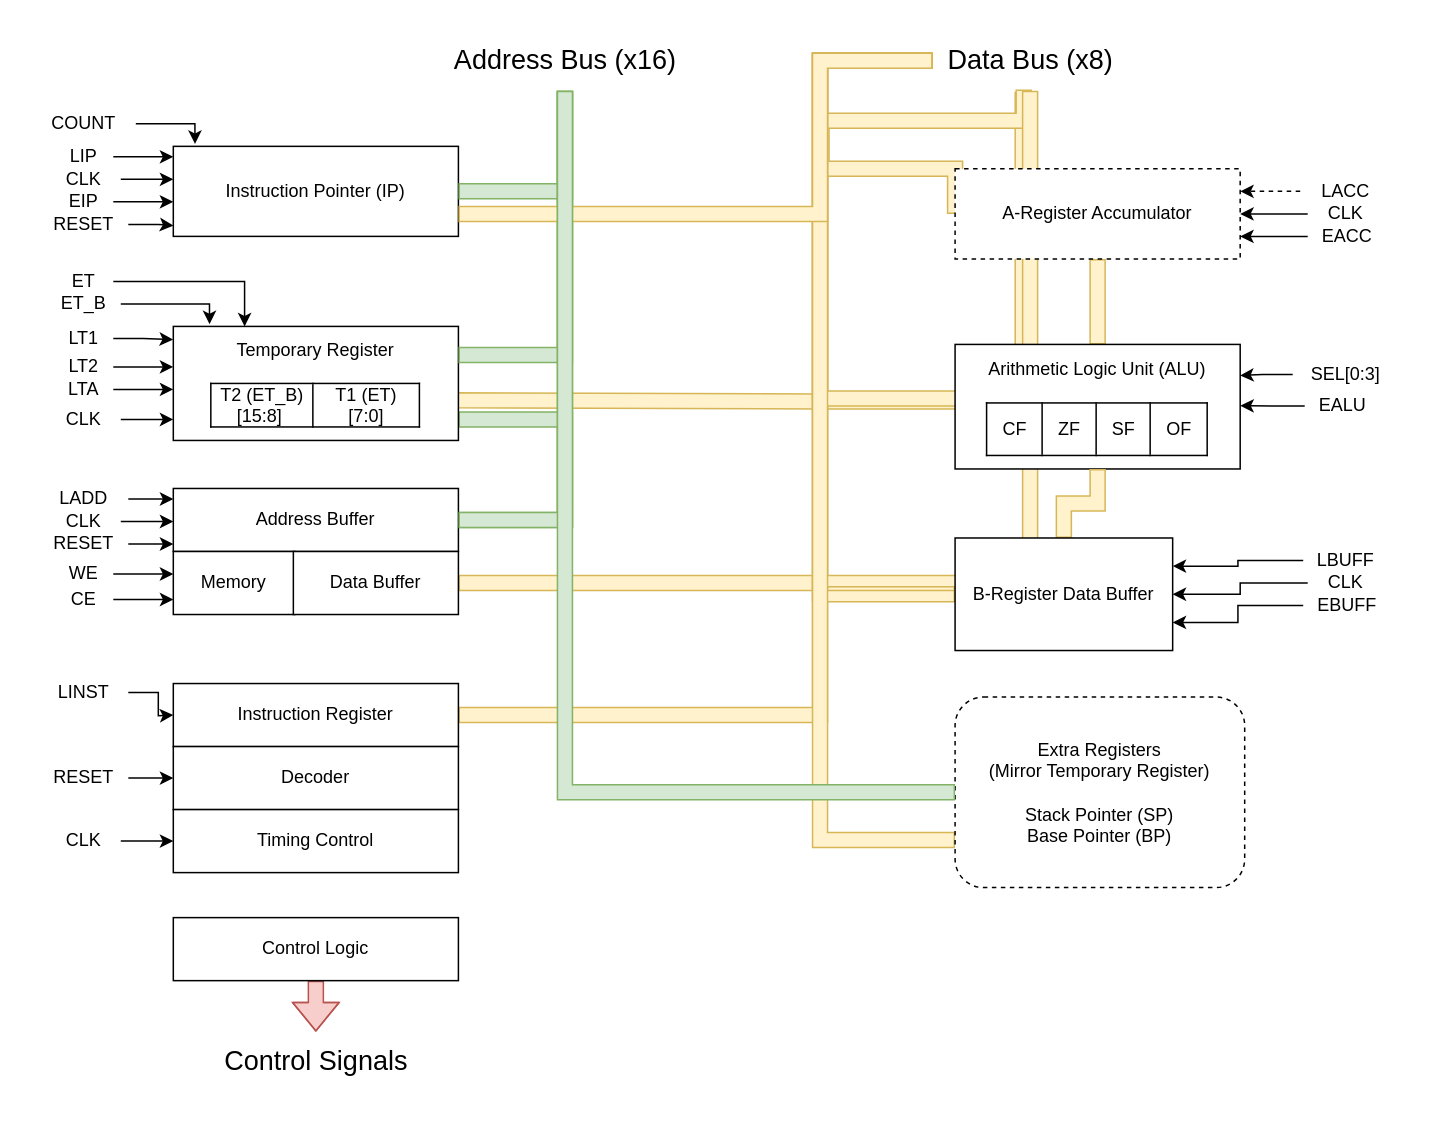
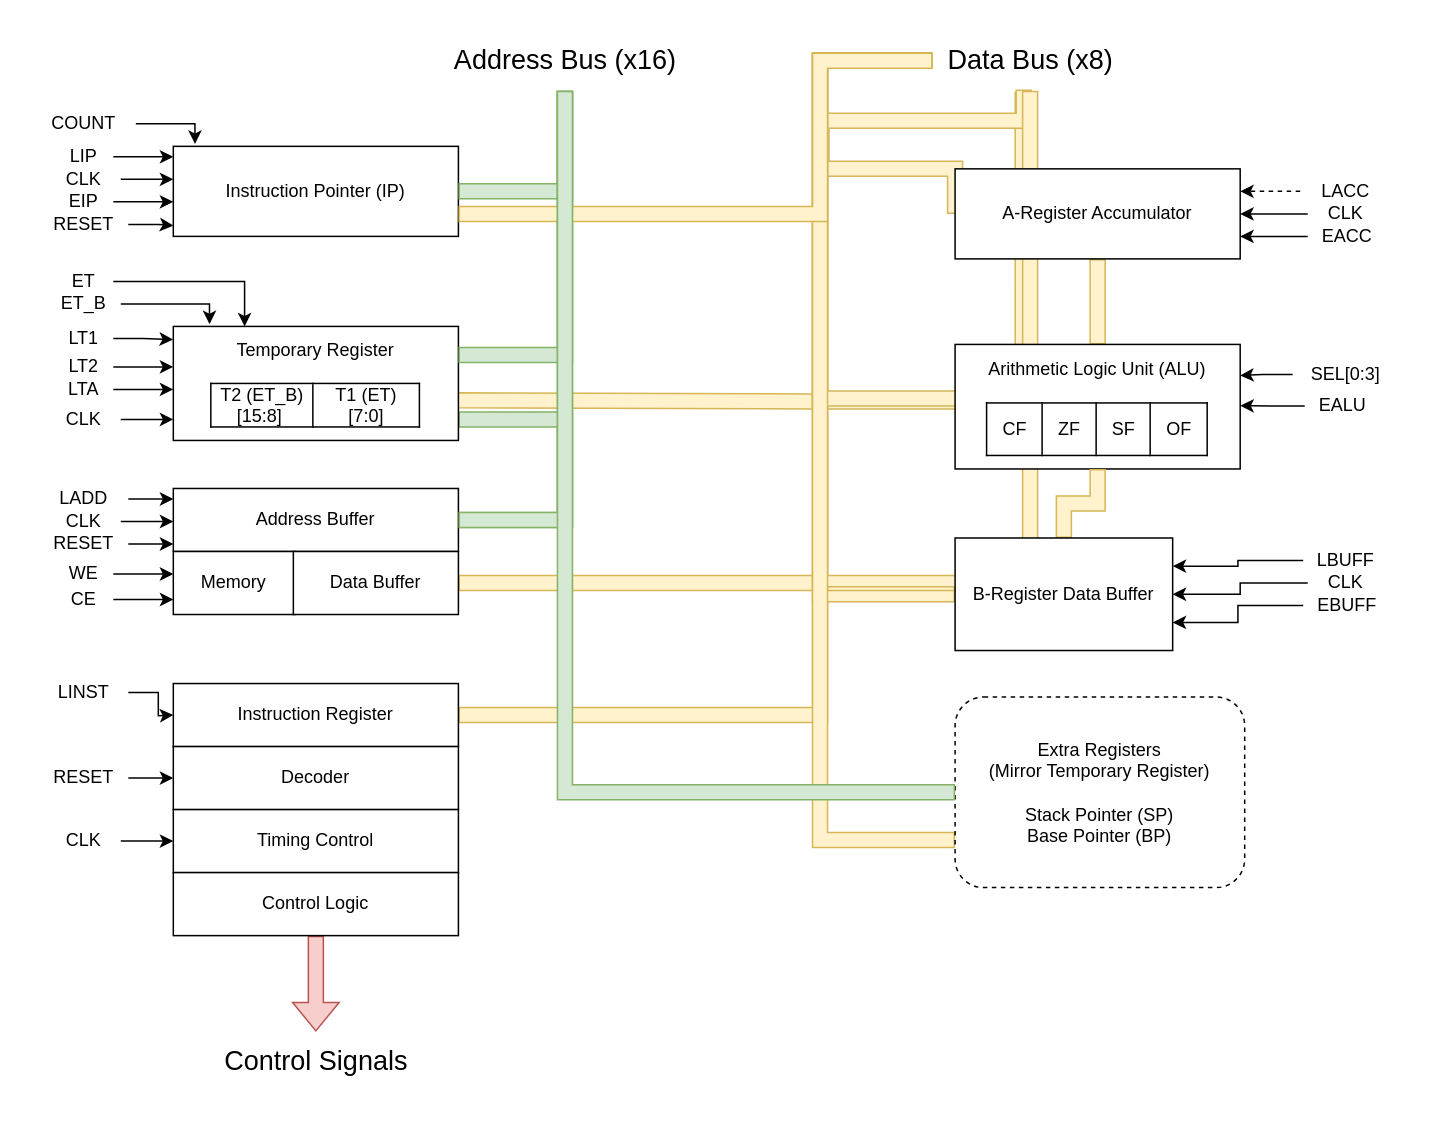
(1097, 214) -> (1097, 214)
(316, 949) -> (316, 904)
